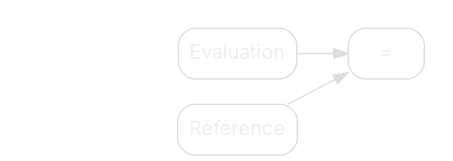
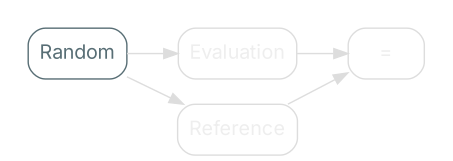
none -> (78, 54)
